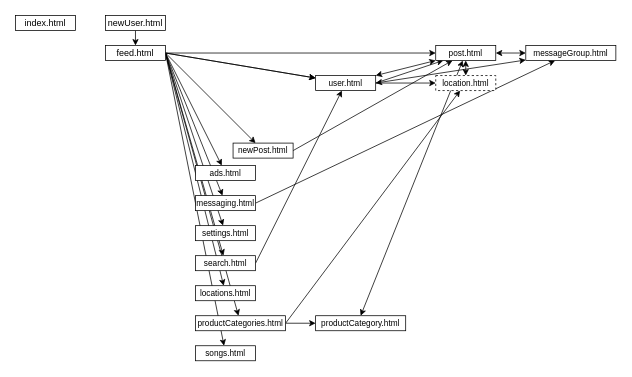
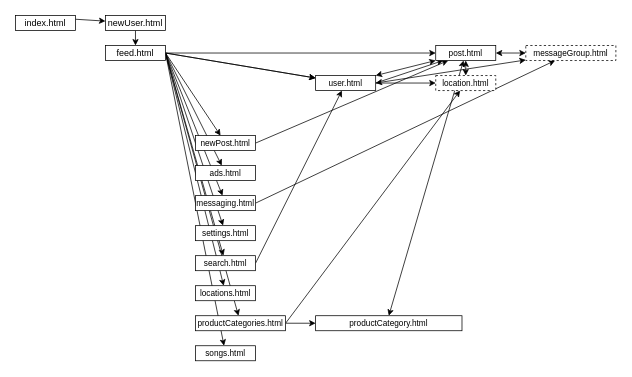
none -> (86, 20)
(570, 53) -> (570, 53)
(263, 150) -> (225, 143)
(360, 323) -> (389, 323)
